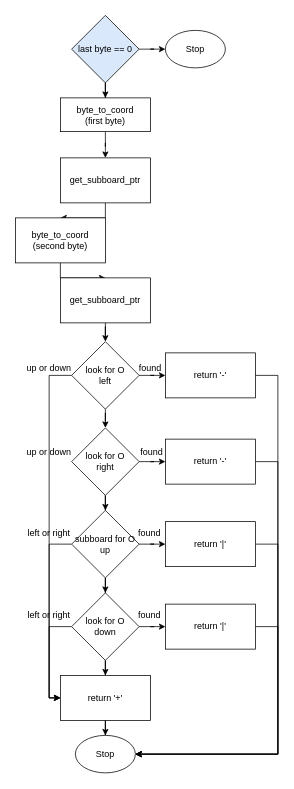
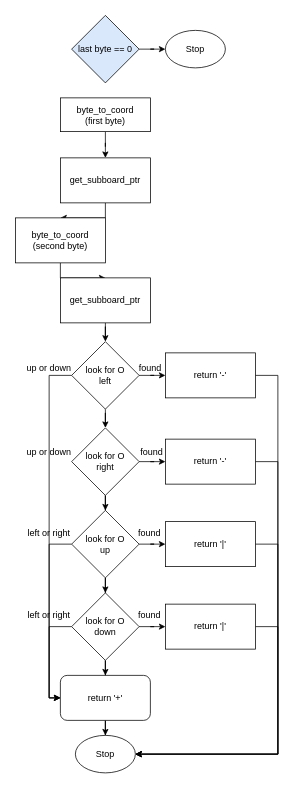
(105, 93) -> none
(105, 544) -> (105, 544)
(105, 698) -> (105, 698)
